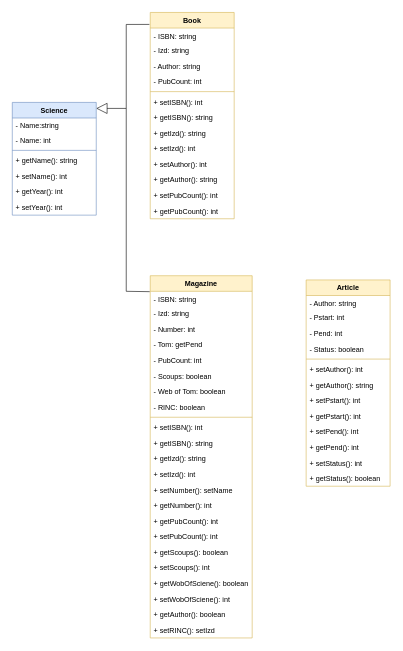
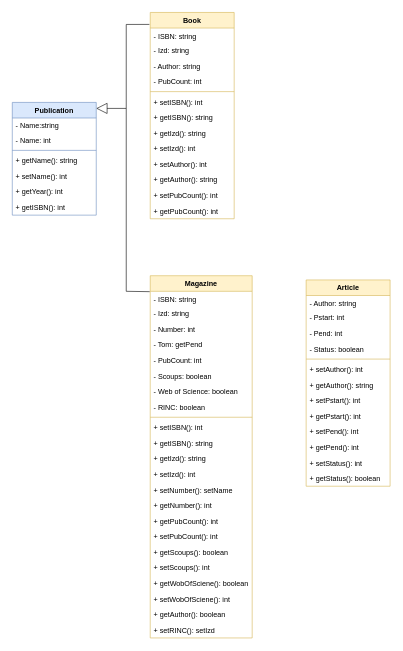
(54, 110) -> (54, 110)
(44, 208) -> (44, 208)
(190, 392) -> (197, 392)
